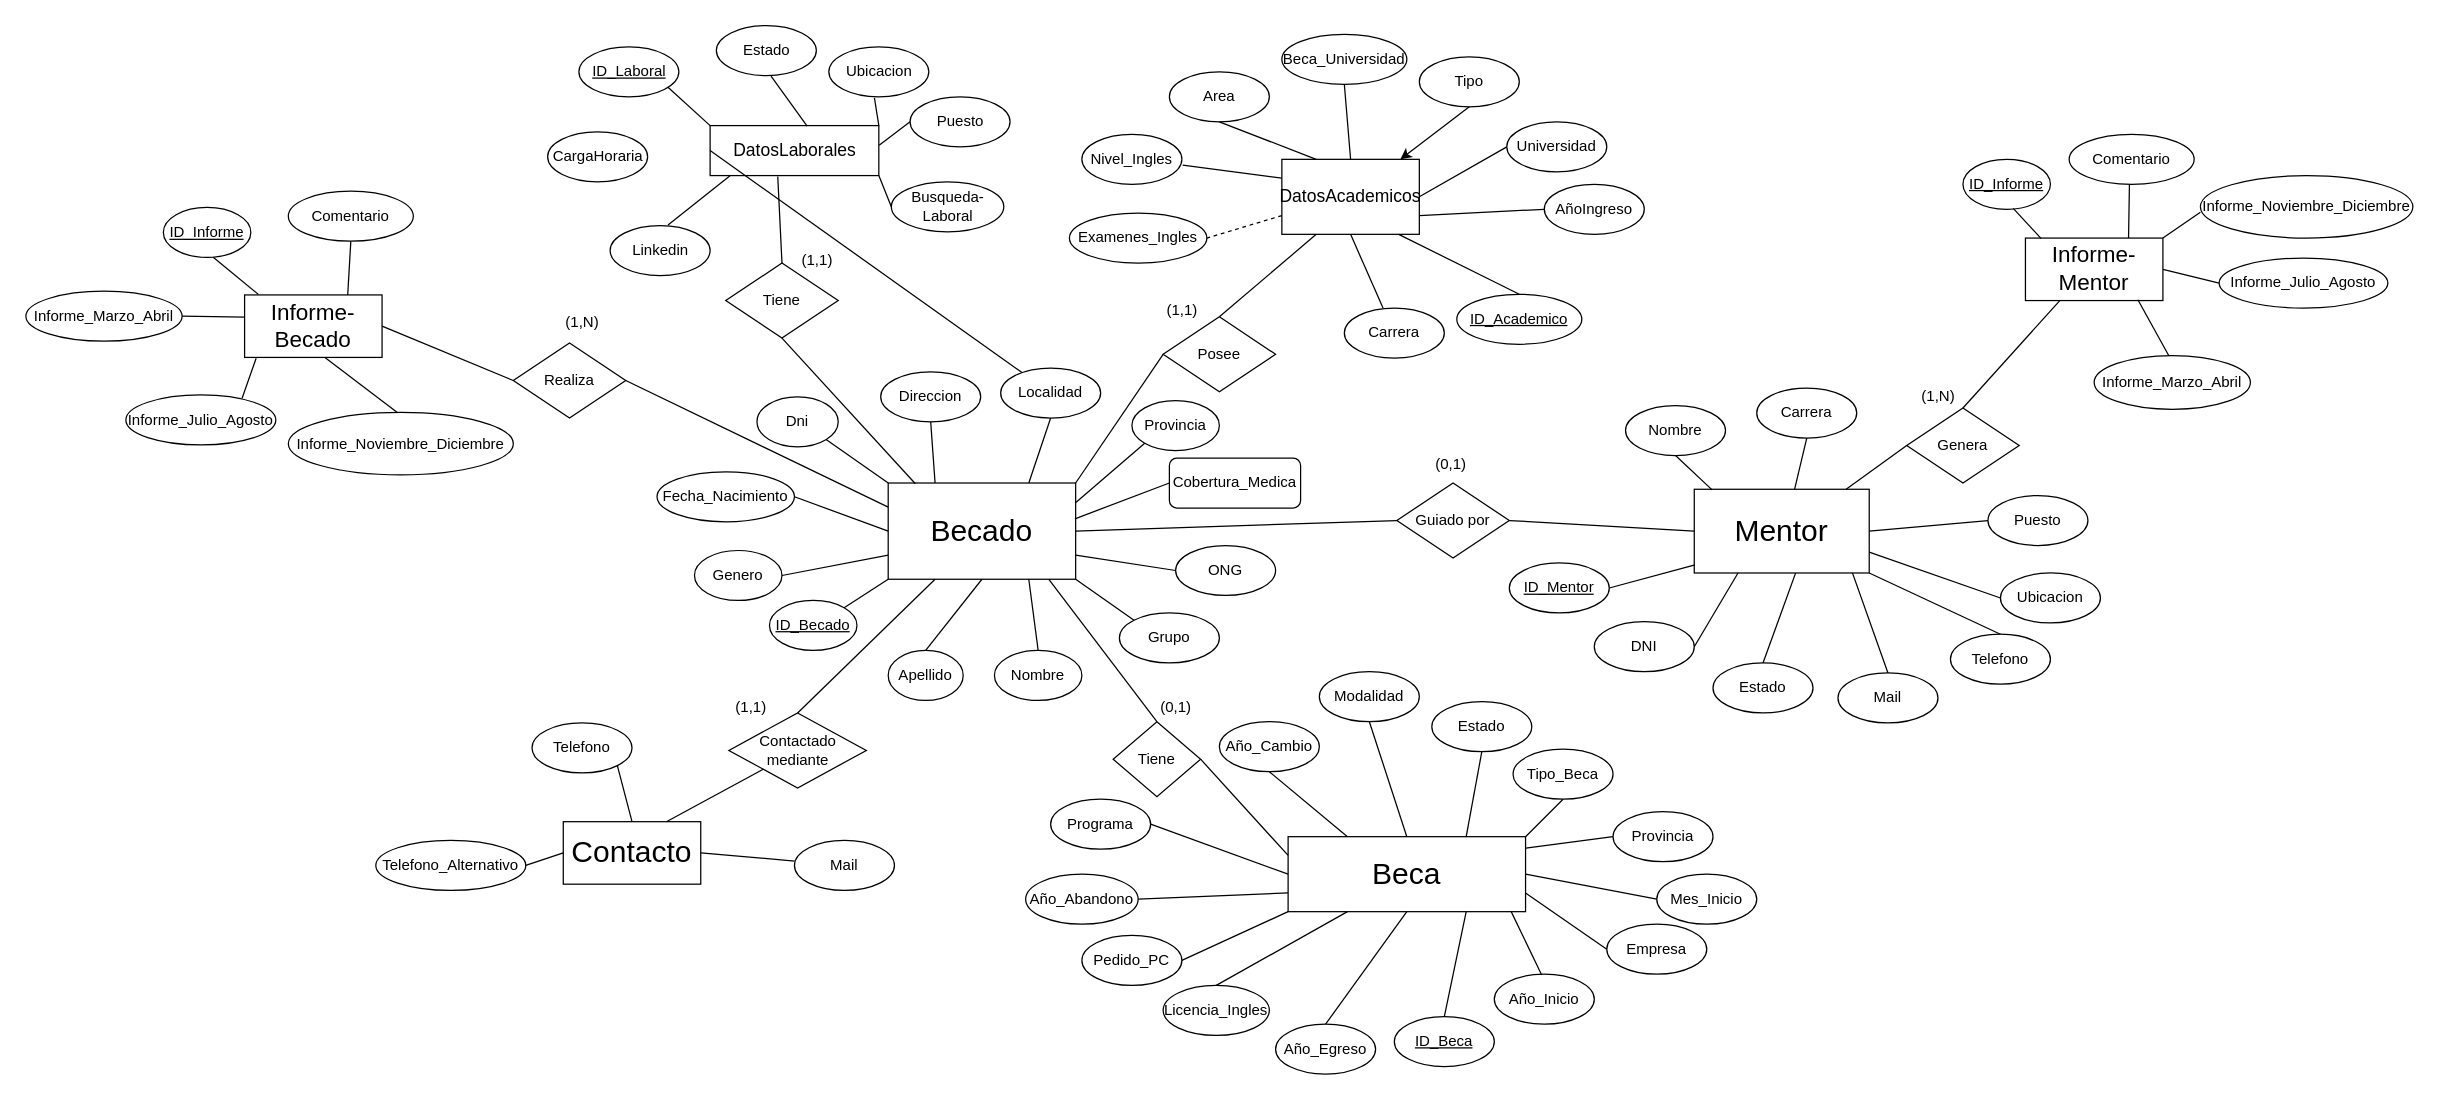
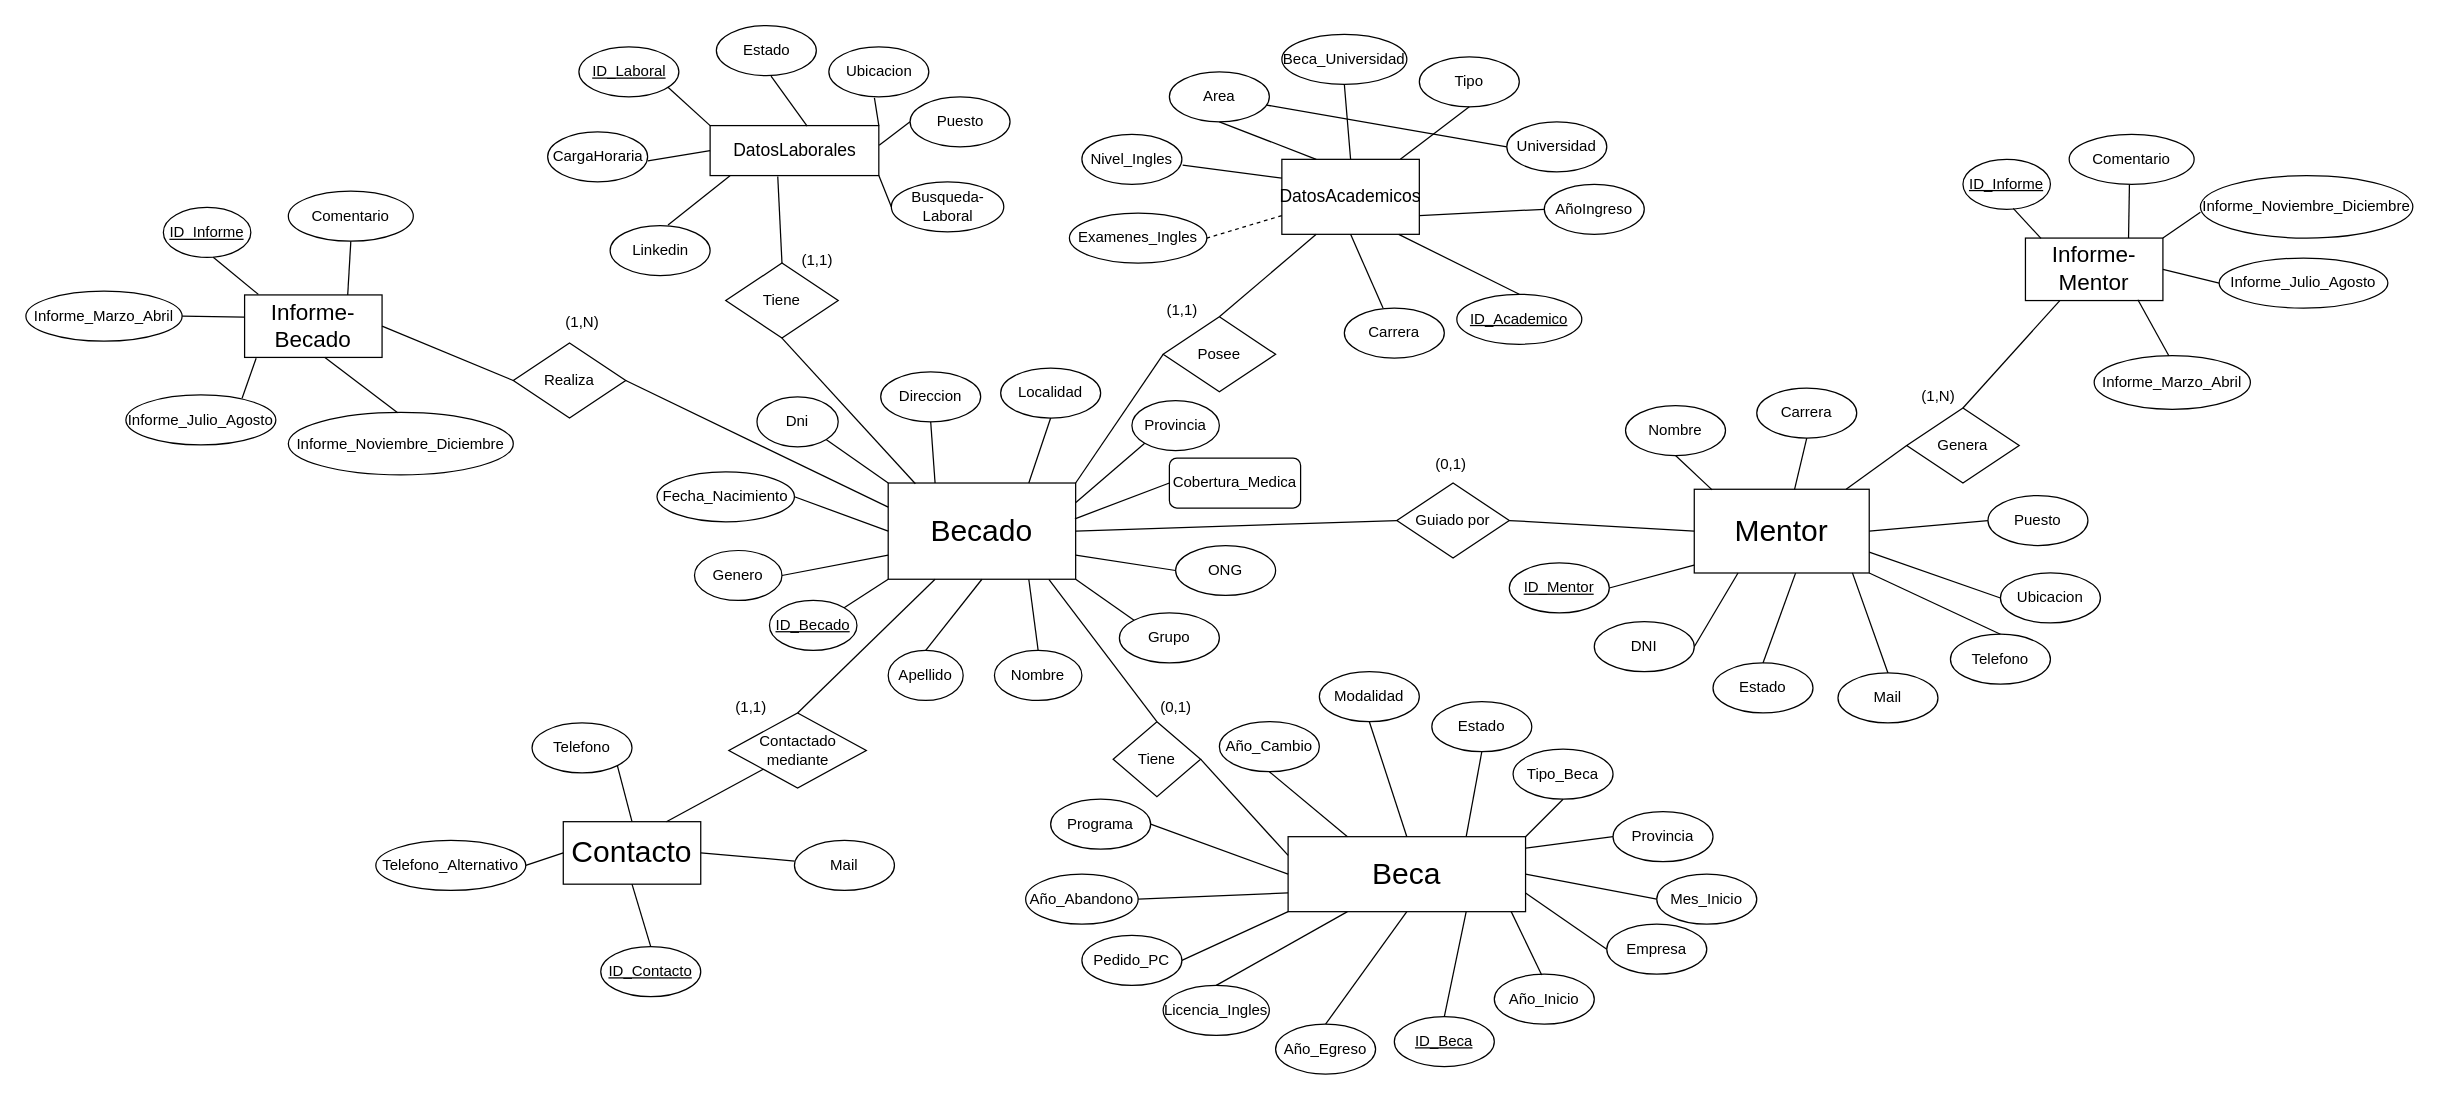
(1408, 153) -> (1405, 156)
(1463, 172) -> (1387, 126)
(866, 262) -> (679, 156)
none -> (641, 916)
none -> (651, 972)
